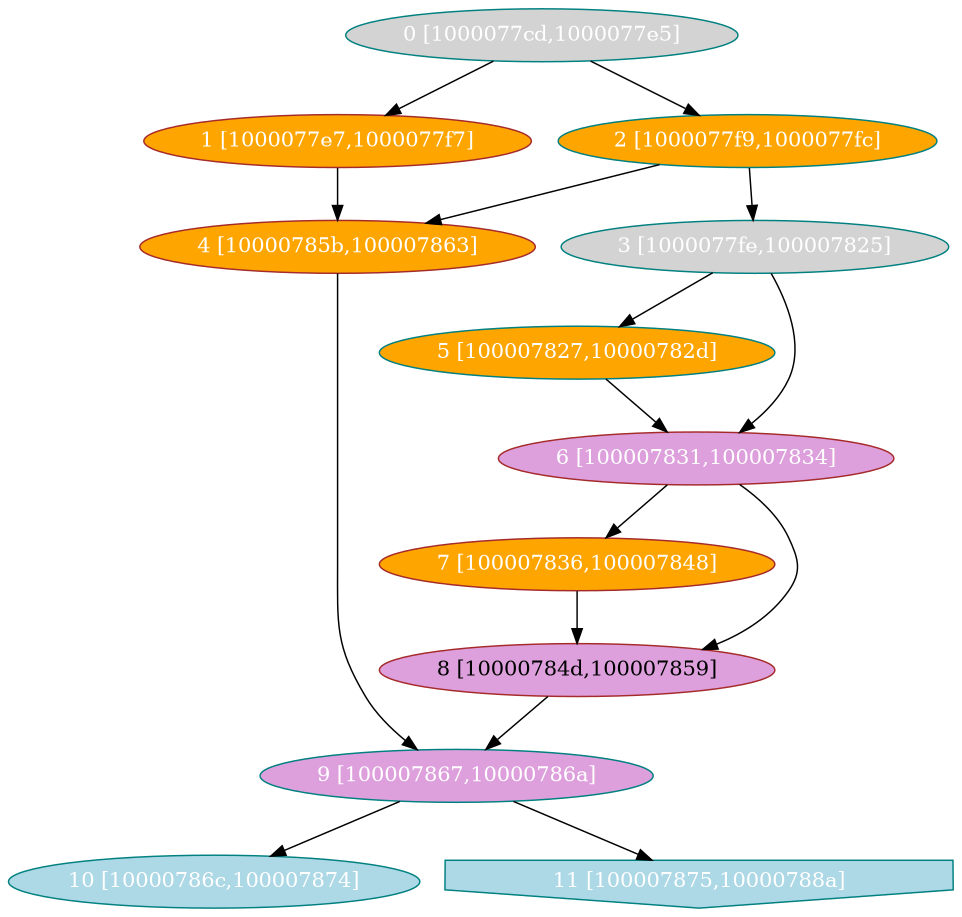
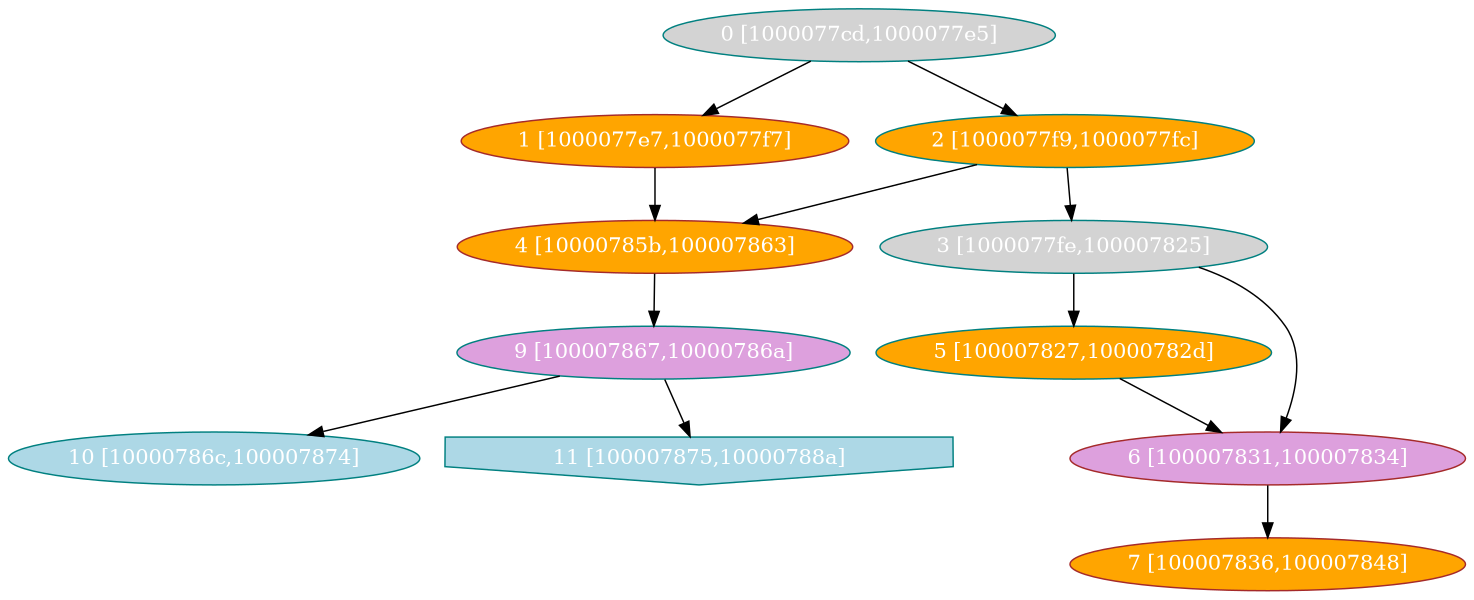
(577, 670) -> none
